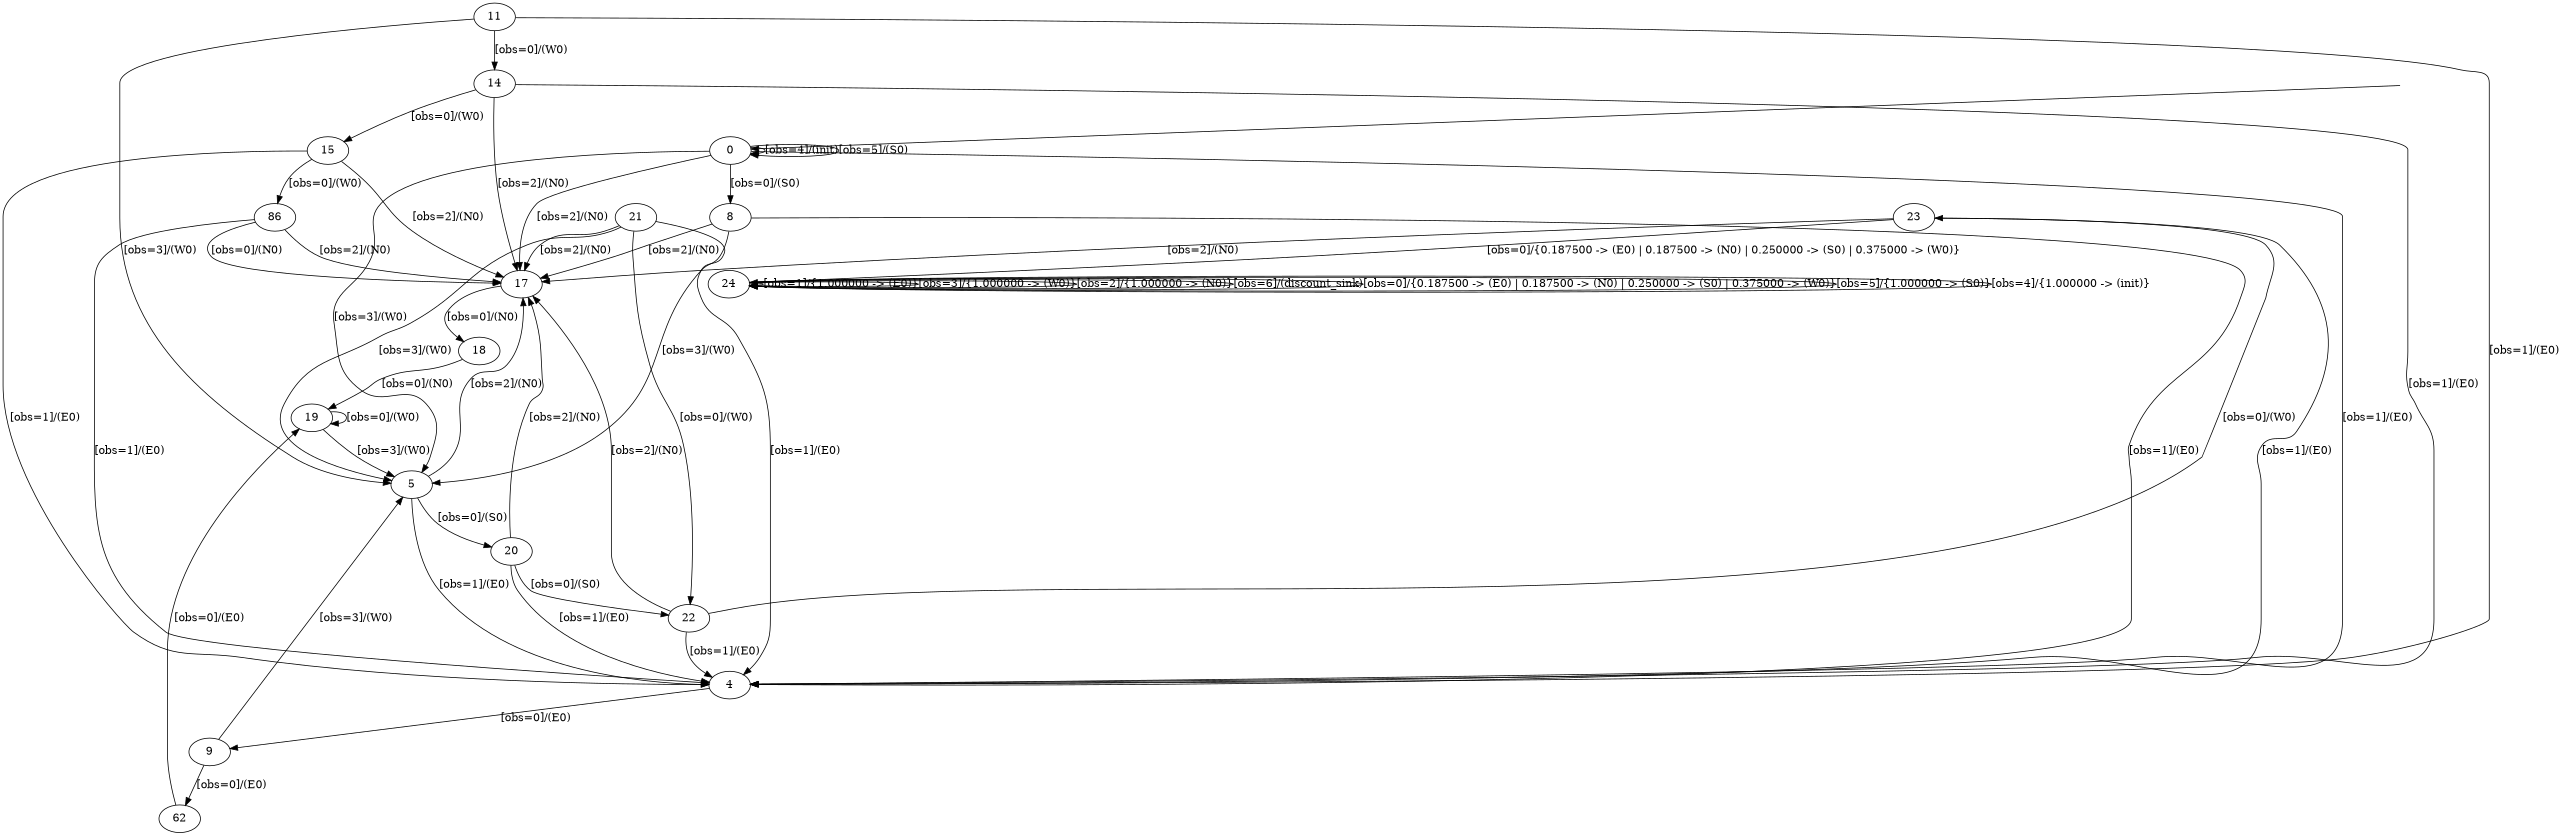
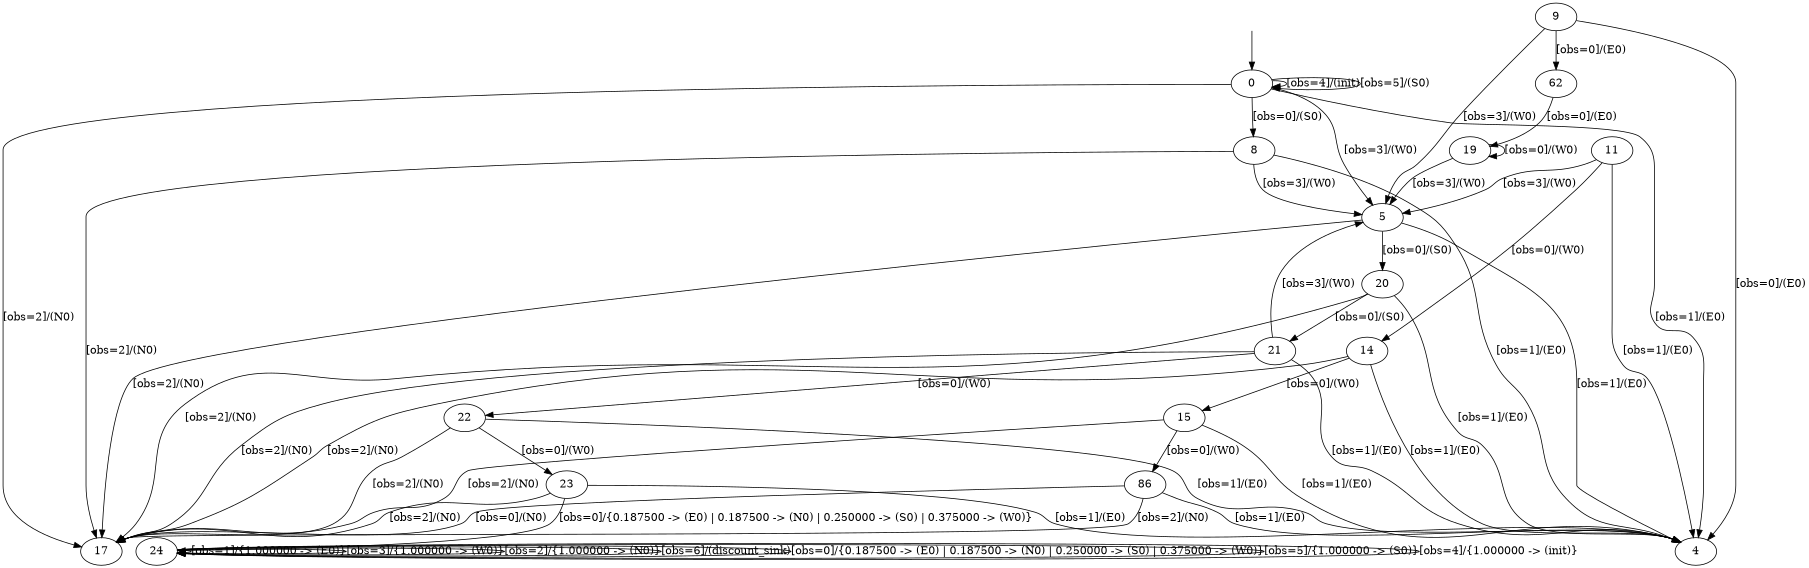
(479, 351) -> none
(580, 603) -> (1332, 316)
(474, 718) -> (1736, 223)
